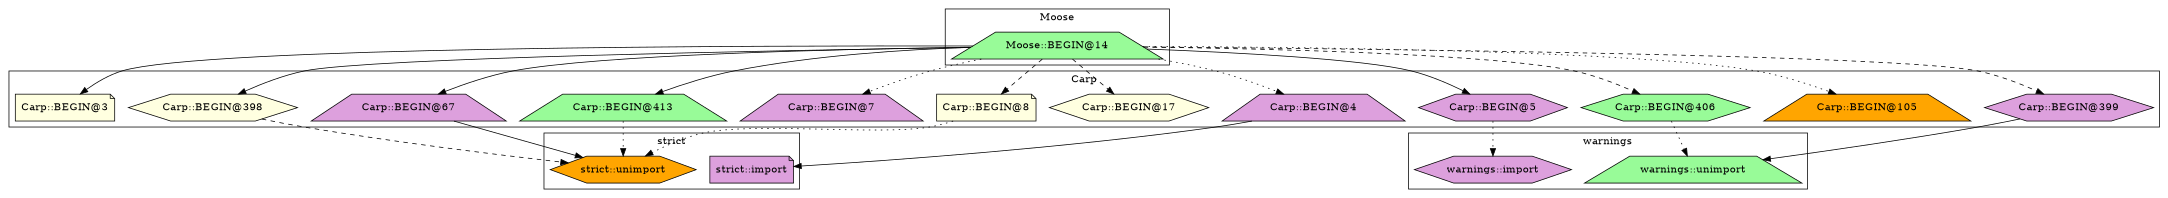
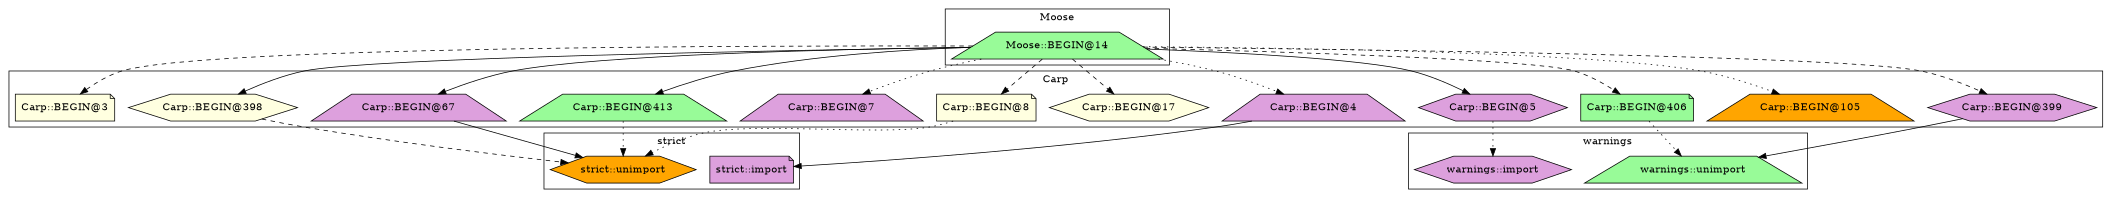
(527, 49) -> (527, 49)
(1666, 108) -> (1637, 108)
